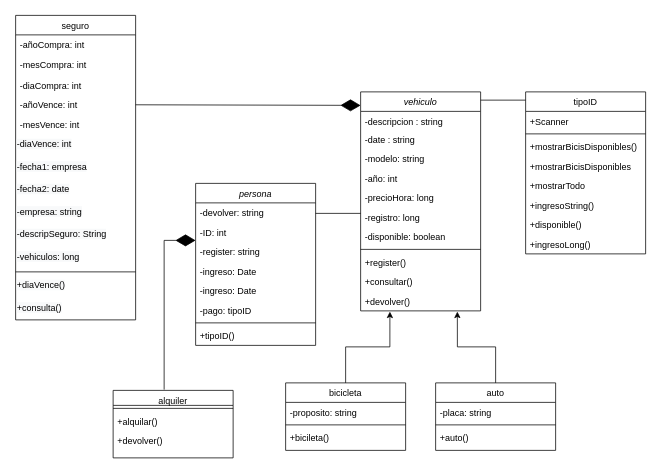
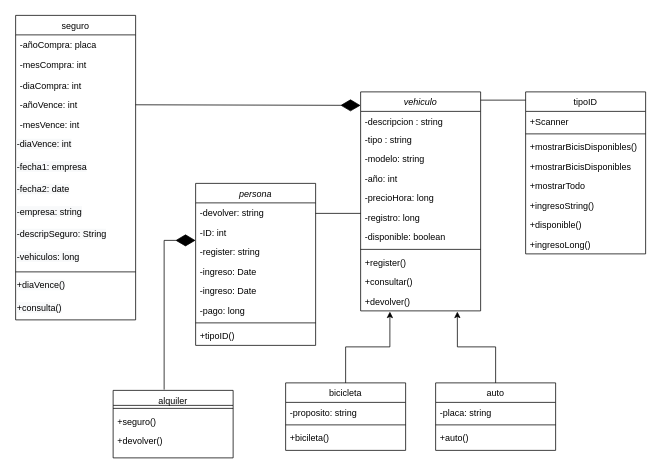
(54, 45) -> (59, 45)
(395, 140) -> (394, 140)
(229, 311) -> (224, 311)
(141, 422) -> (140, 422)
